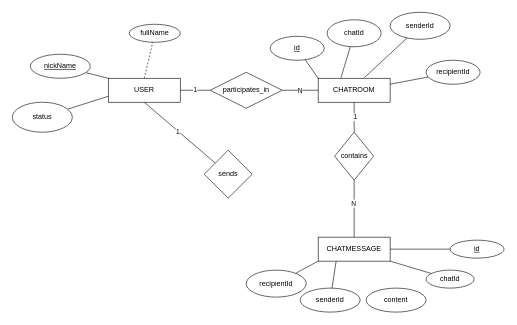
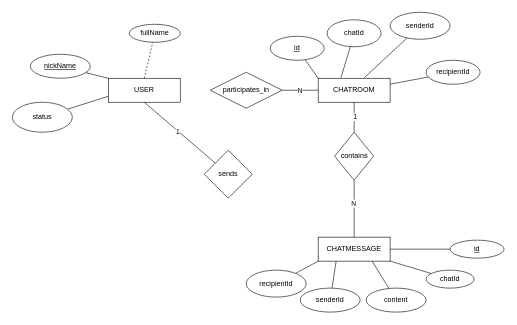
(195, 90) -> none
none -> (381, 275)
